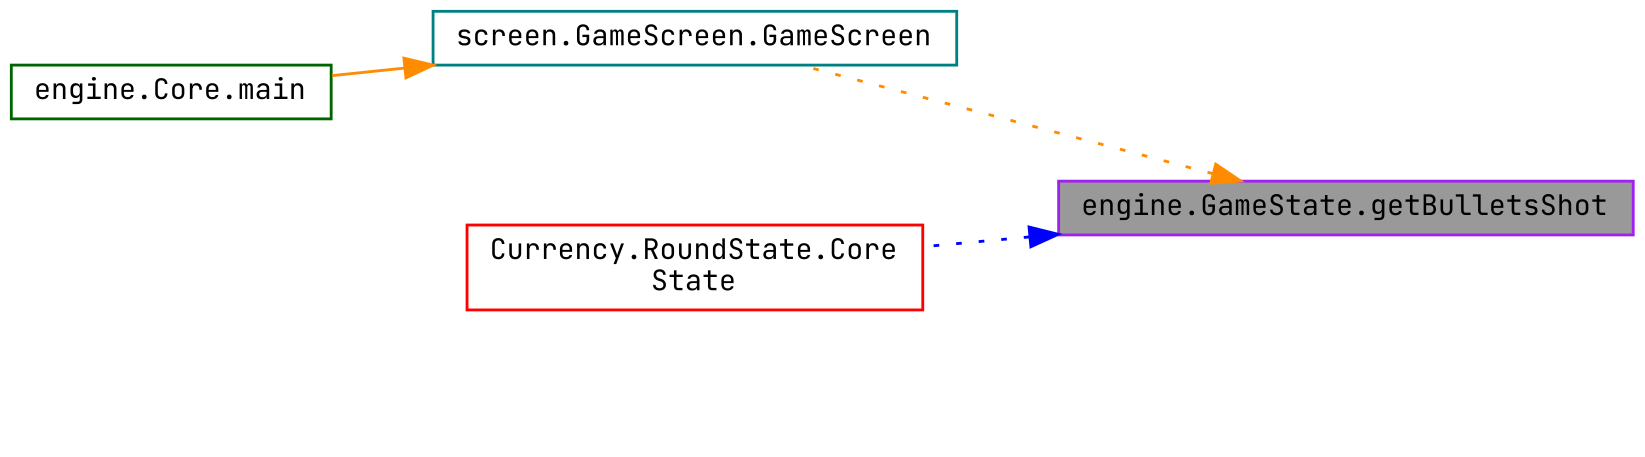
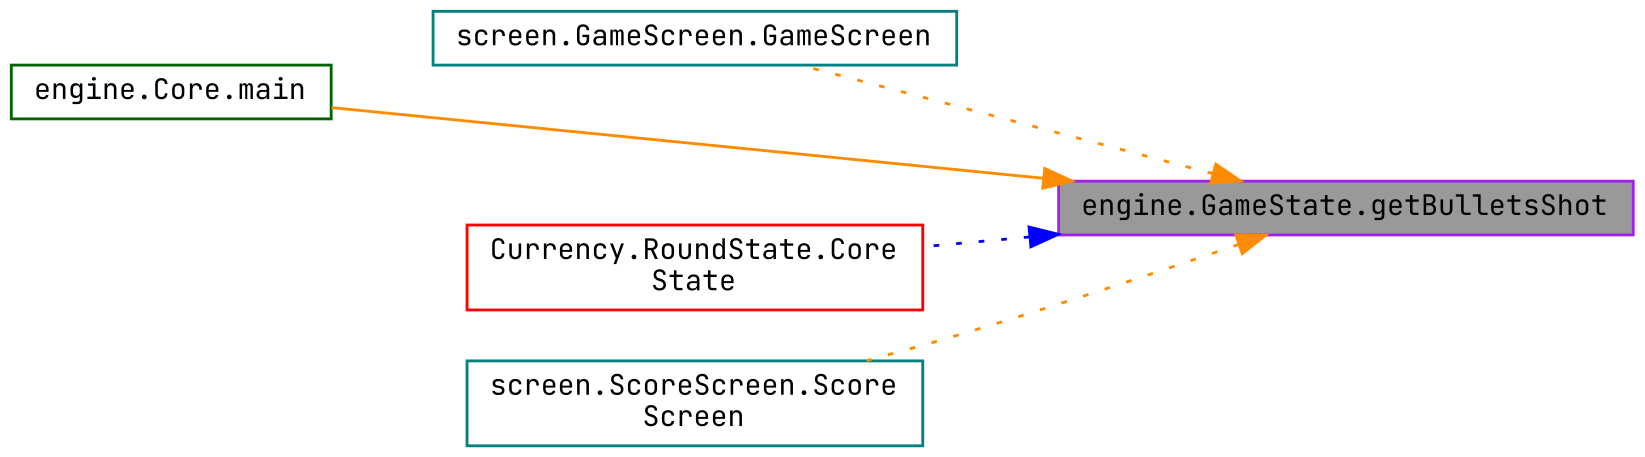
(369, 72) -> (687, 143)
none -> (695, 403)
